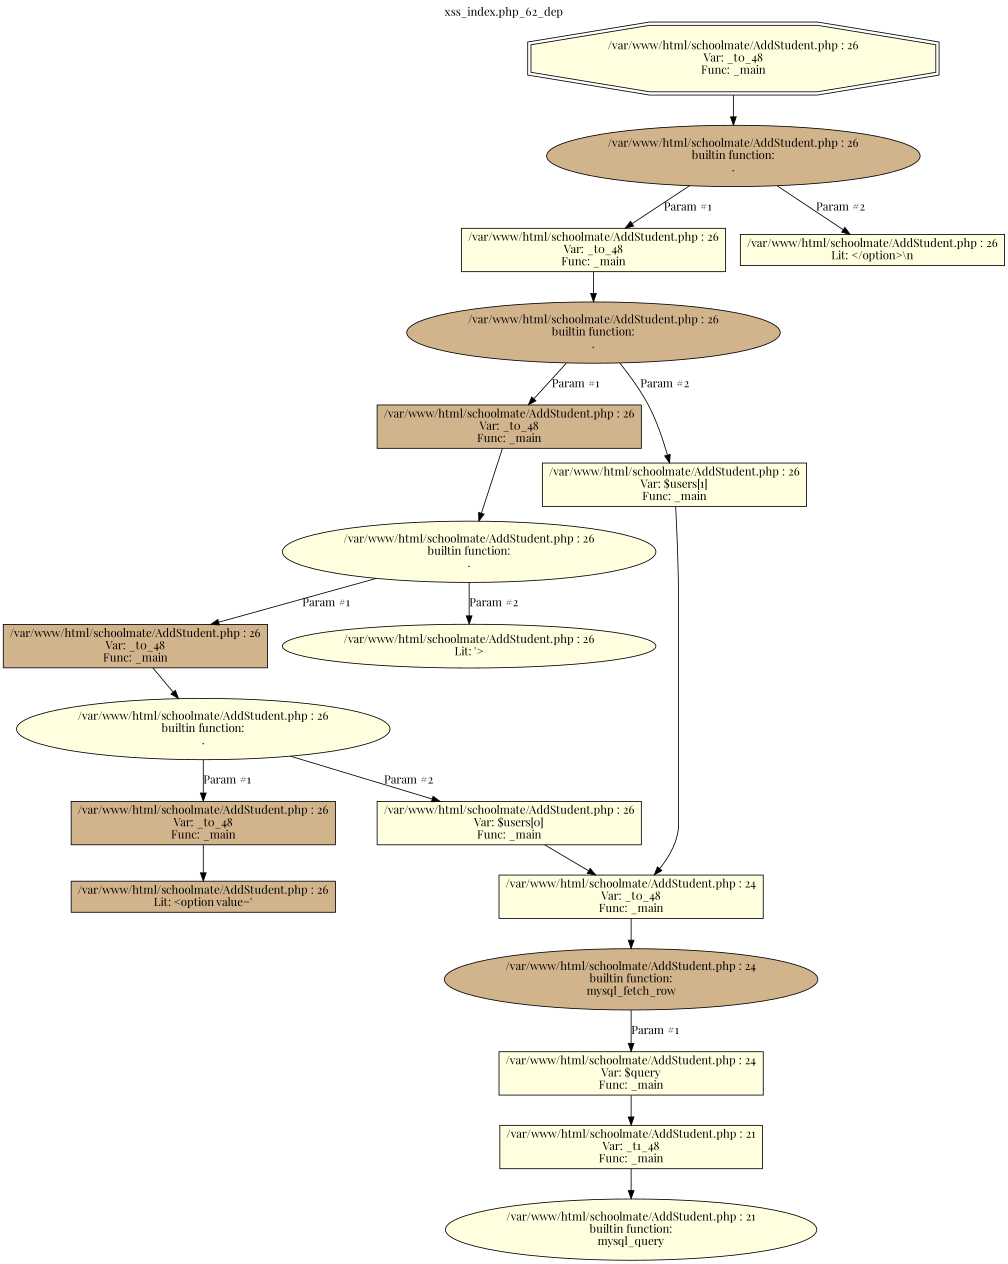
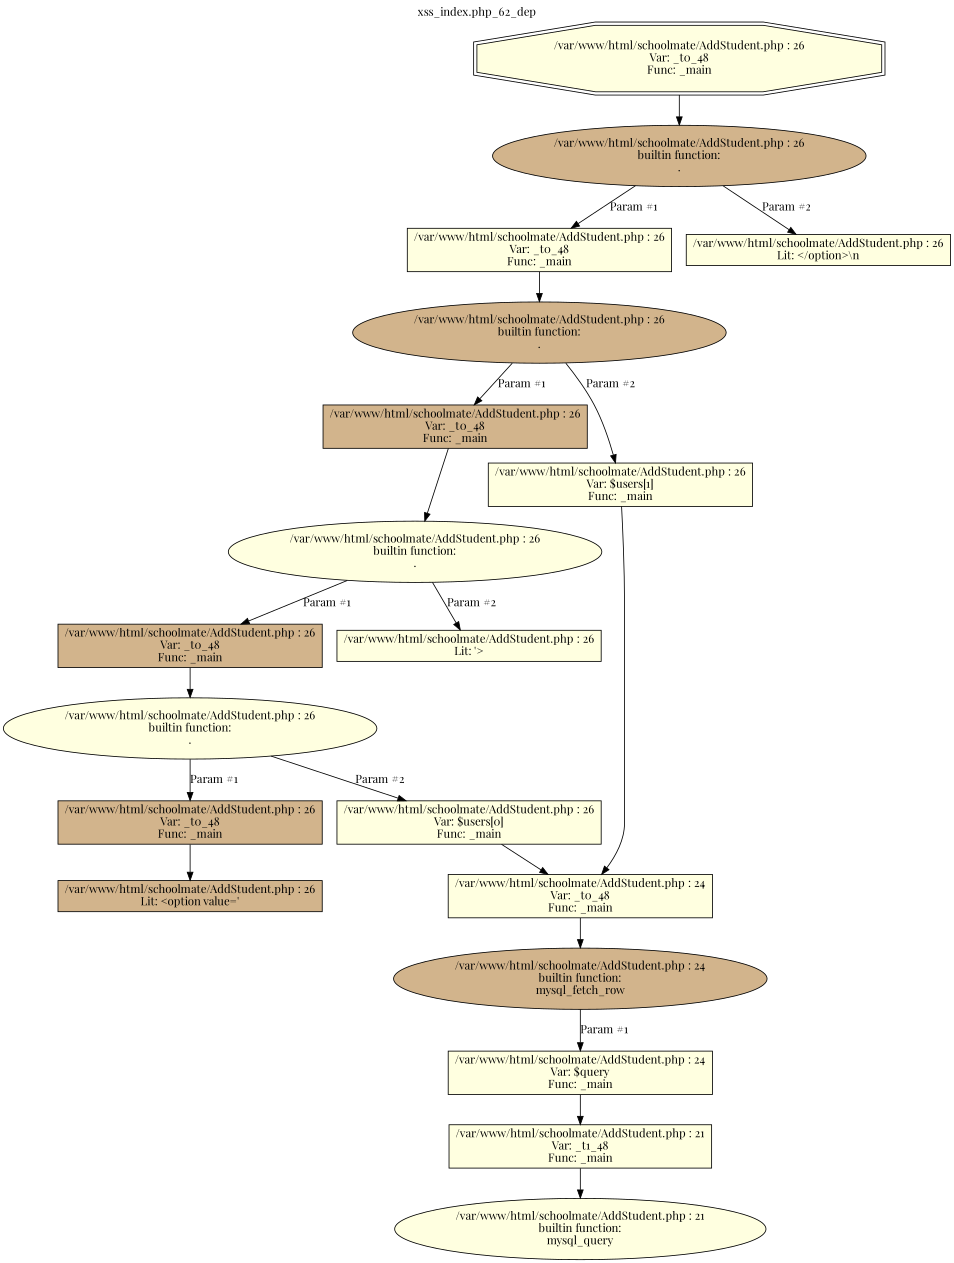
(469, 646) -> (469, 646)
